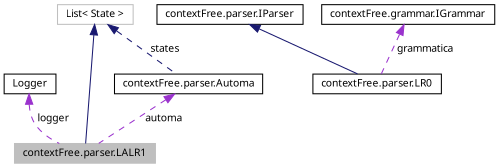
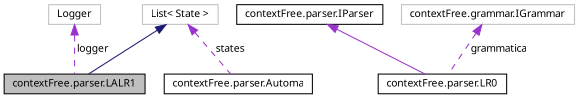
(408, 15) -> (488, 15)
(308, 51) -> (381, 52)
(146, 52) -> (213, 53)
(30, 84) -> (75, 15)
(132, 122) -> none
(85, 153) -> (75, 84)
